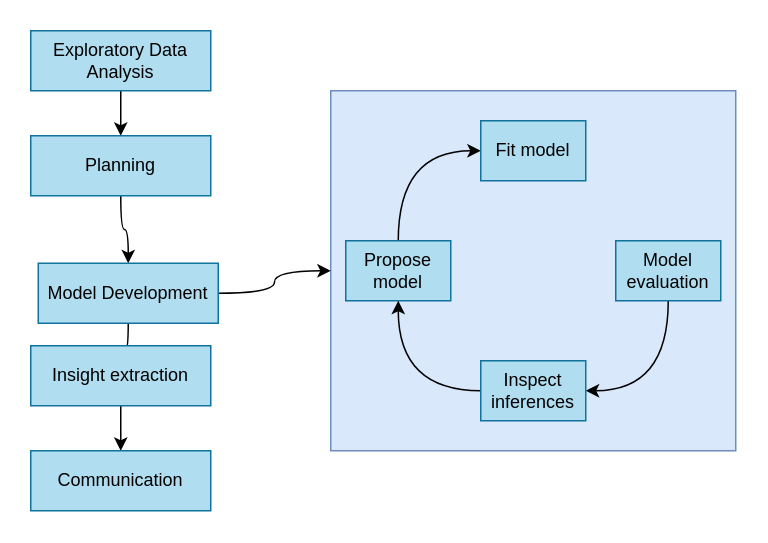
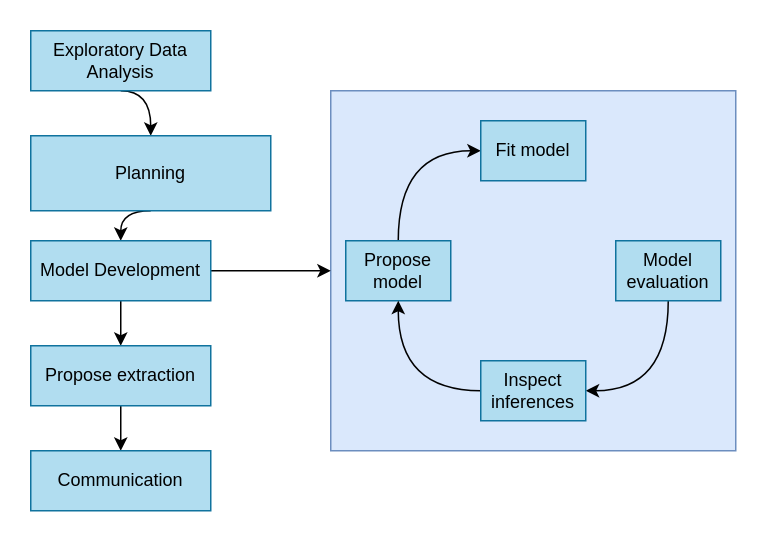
(121, 166) -> (151, 173)
(128, 293) -> (121, 271)
(121, 376) -> (121, 376)
